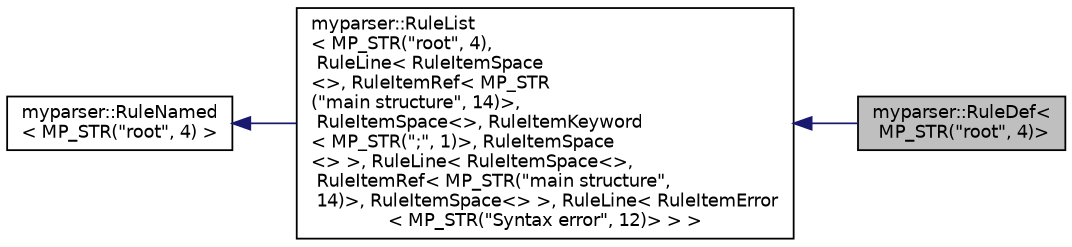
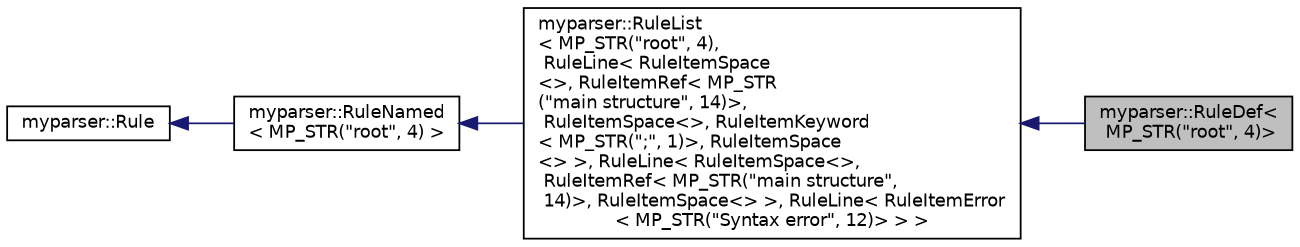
none -> (88, 123)
